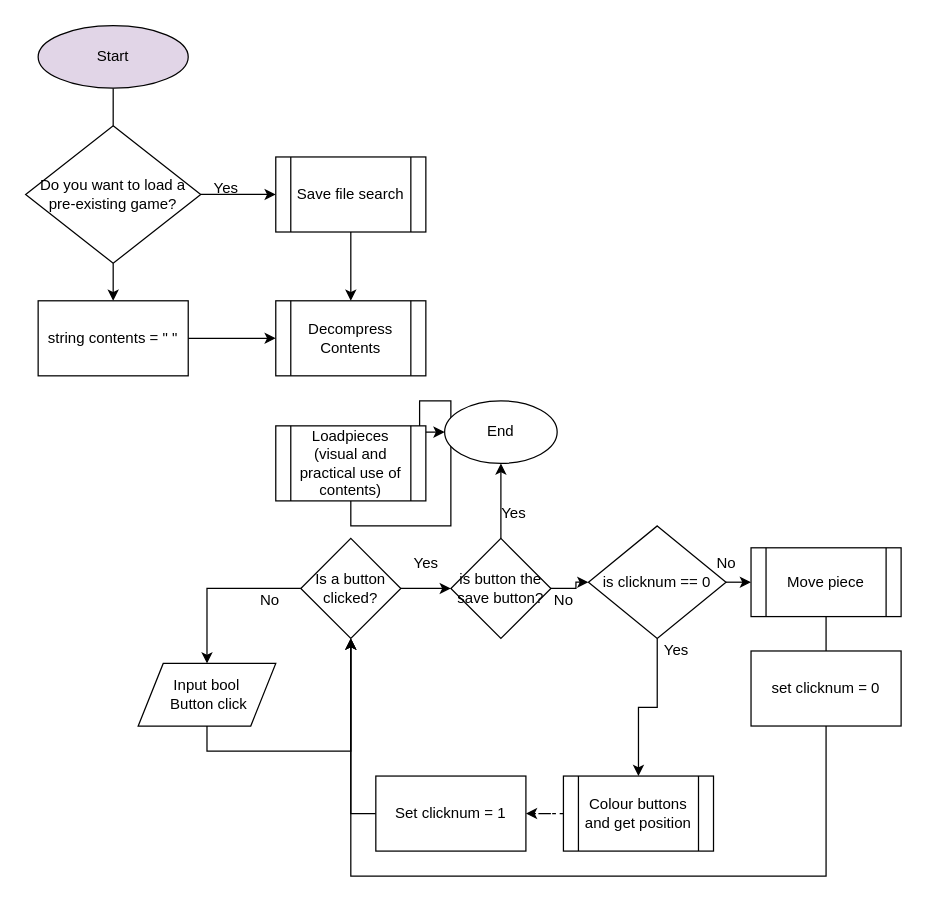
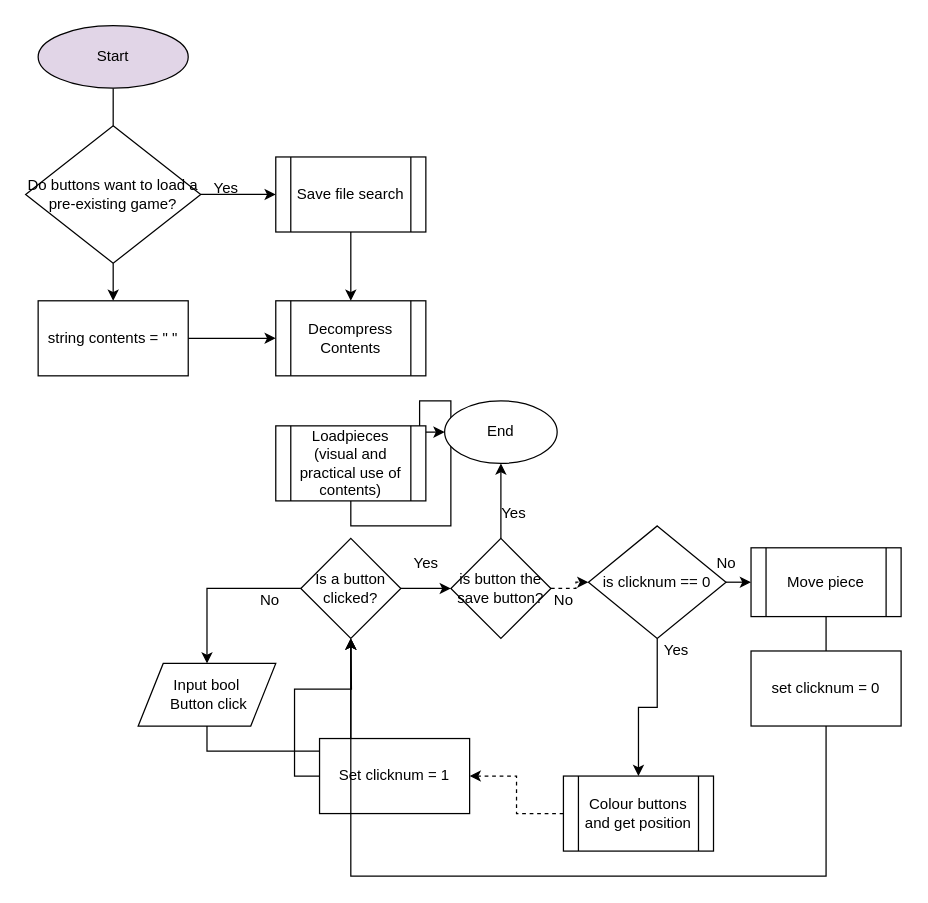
(113, 194) -> (113, 194)
(569, 588) -> (569, 588)
(451, 813) -> (394, 776)
